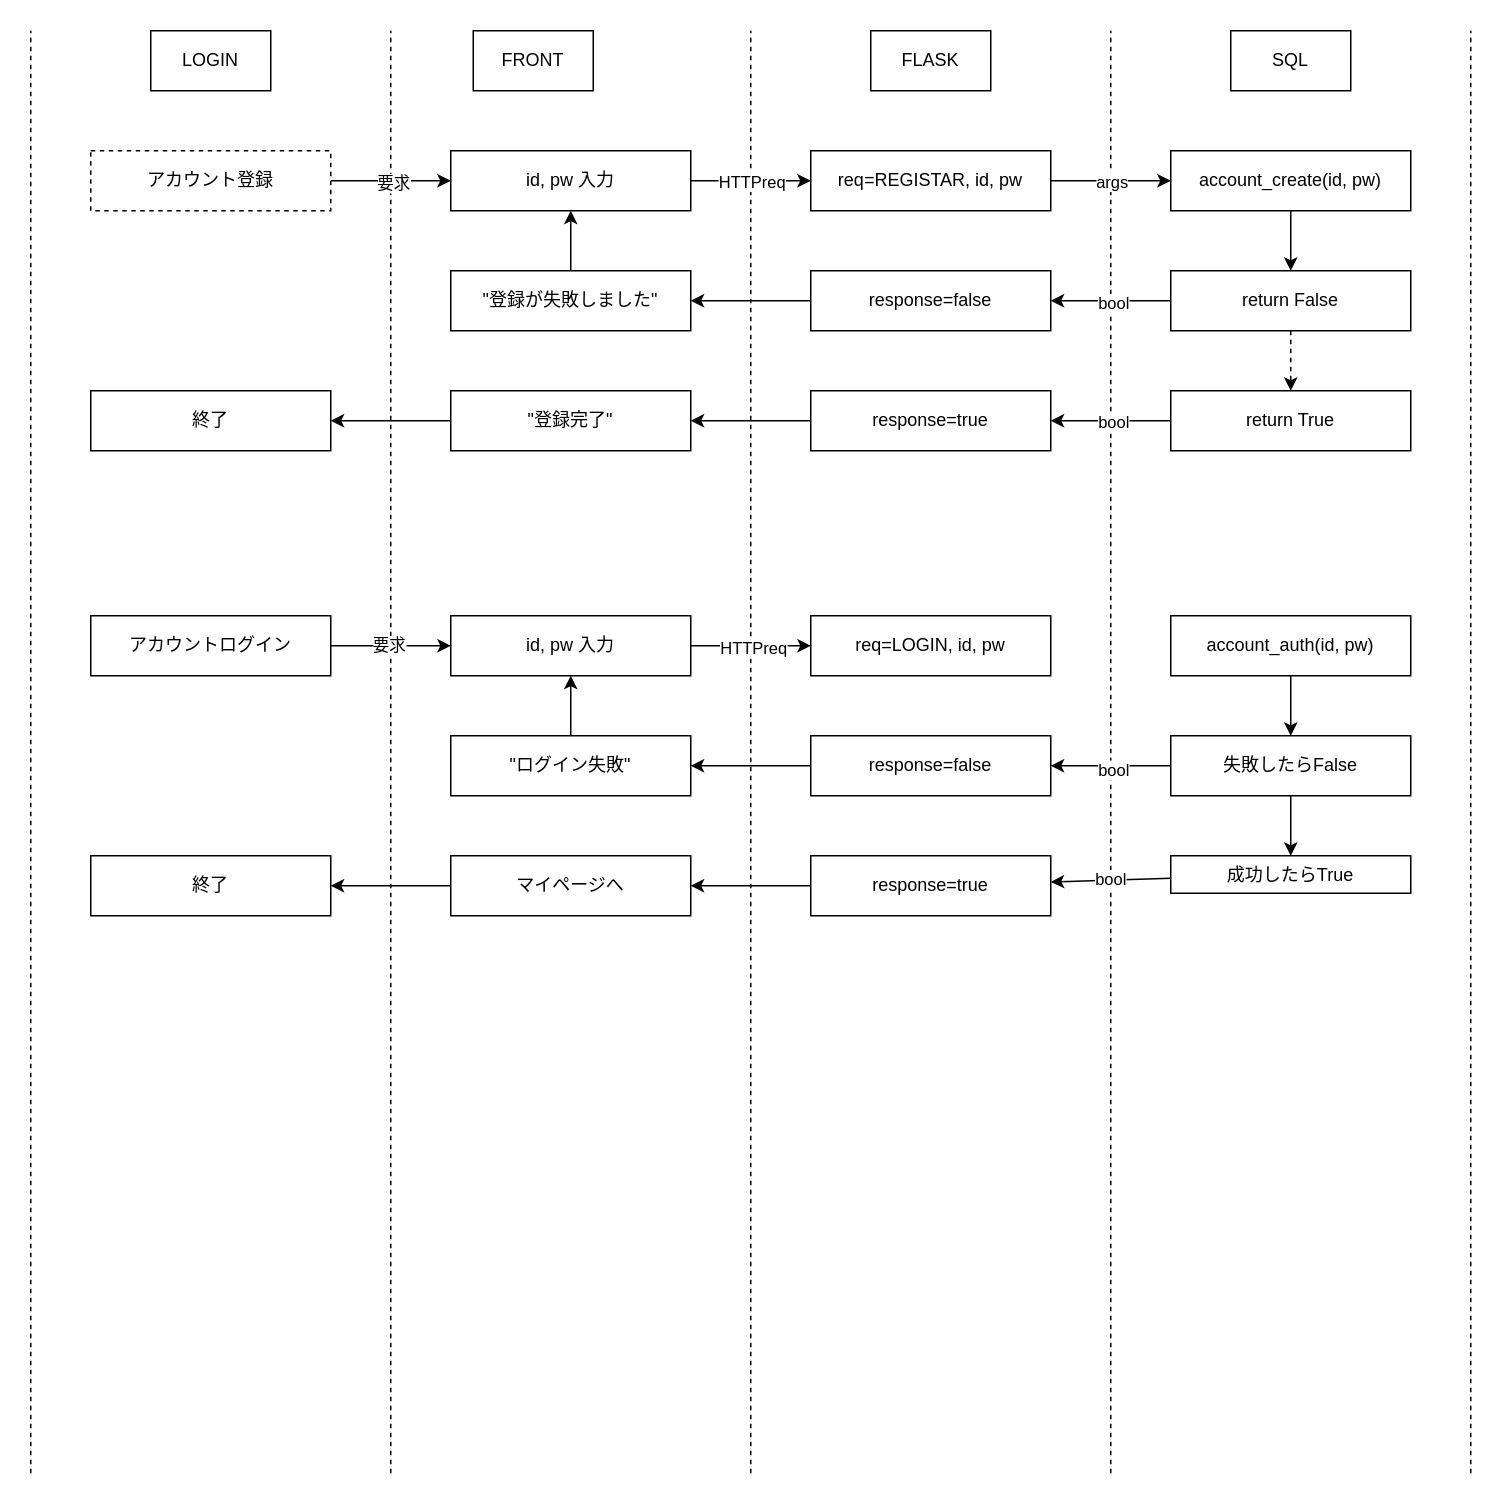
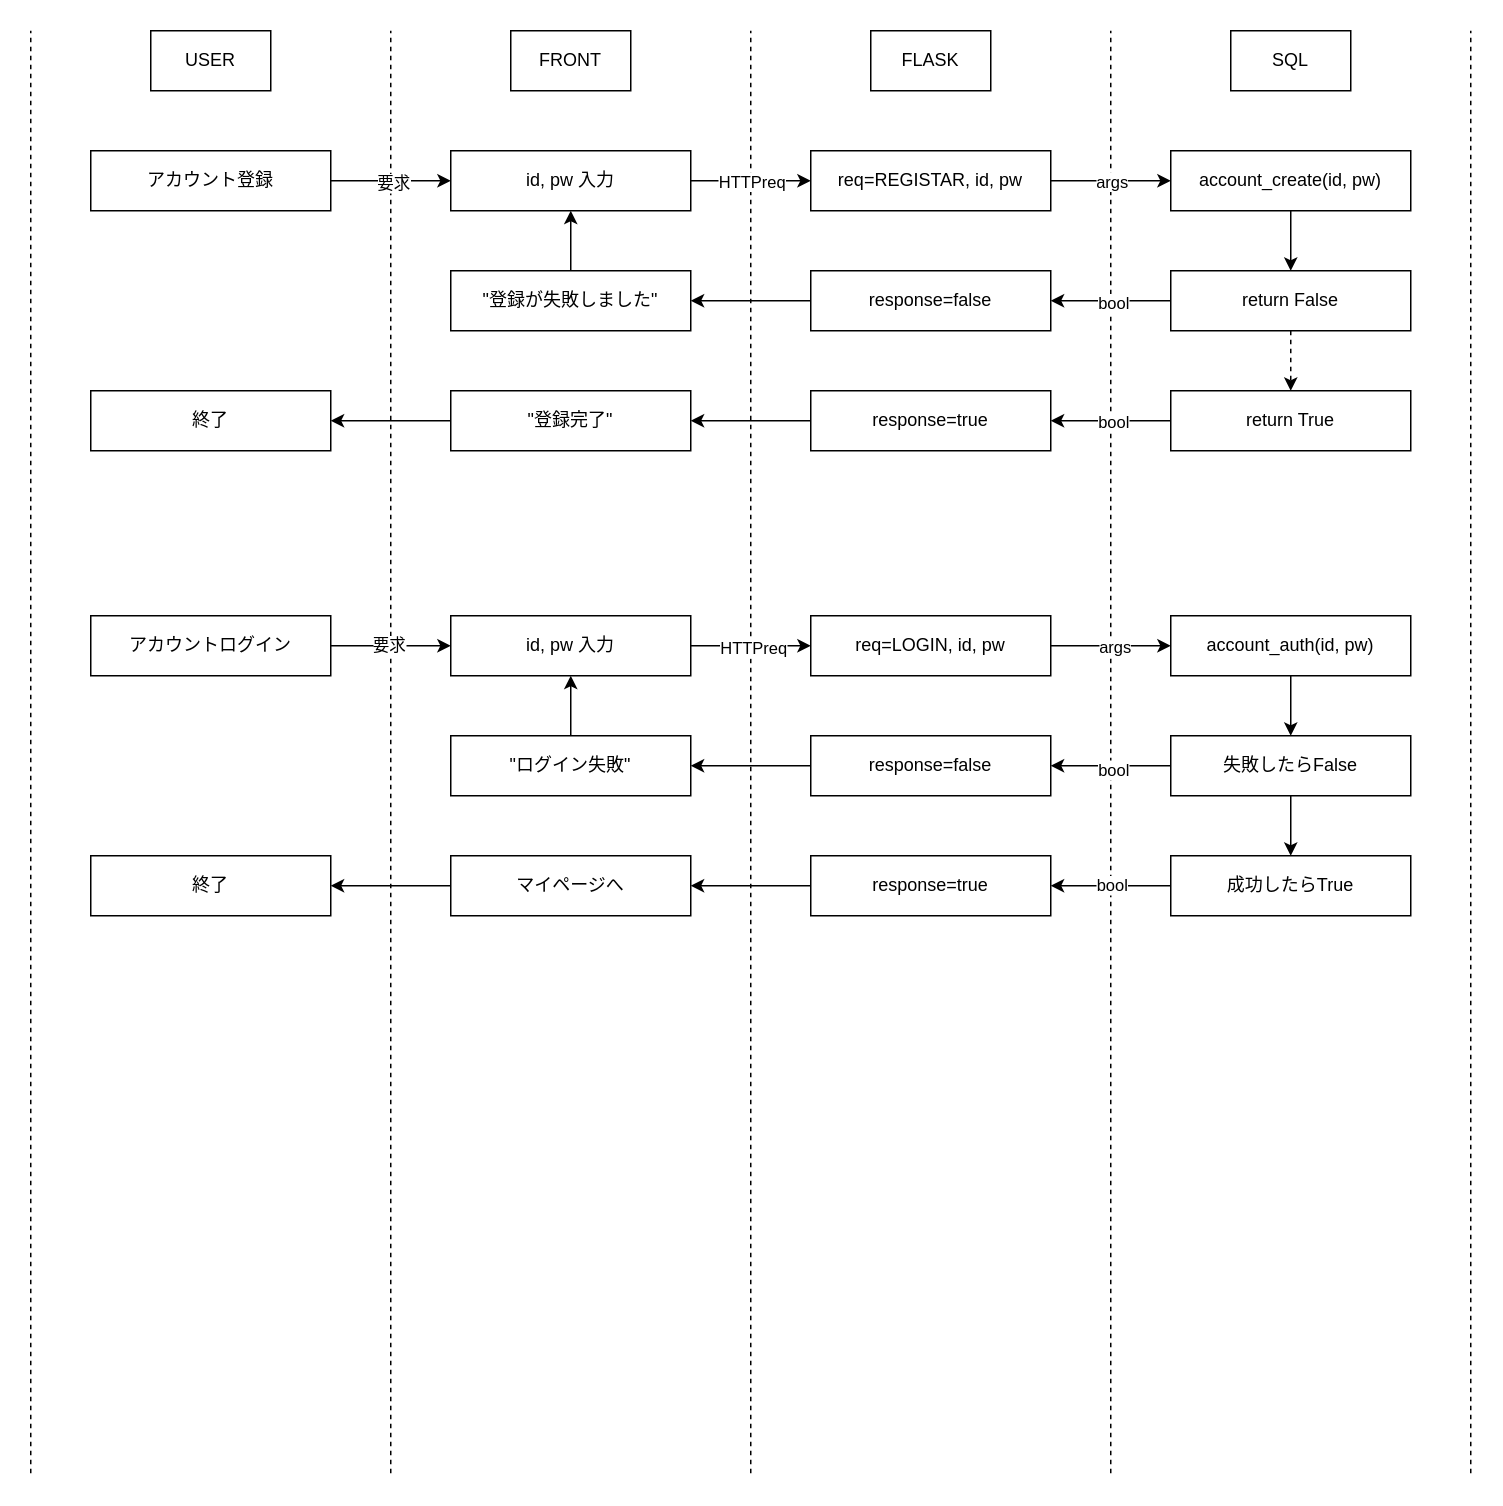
(211, 61) -> (211, 61)
(533, 61) -> (571, 61)
(211, 181) -> (211, 181)
none -> (1106, 646)
(1291, 875) -> (1291, 886)
